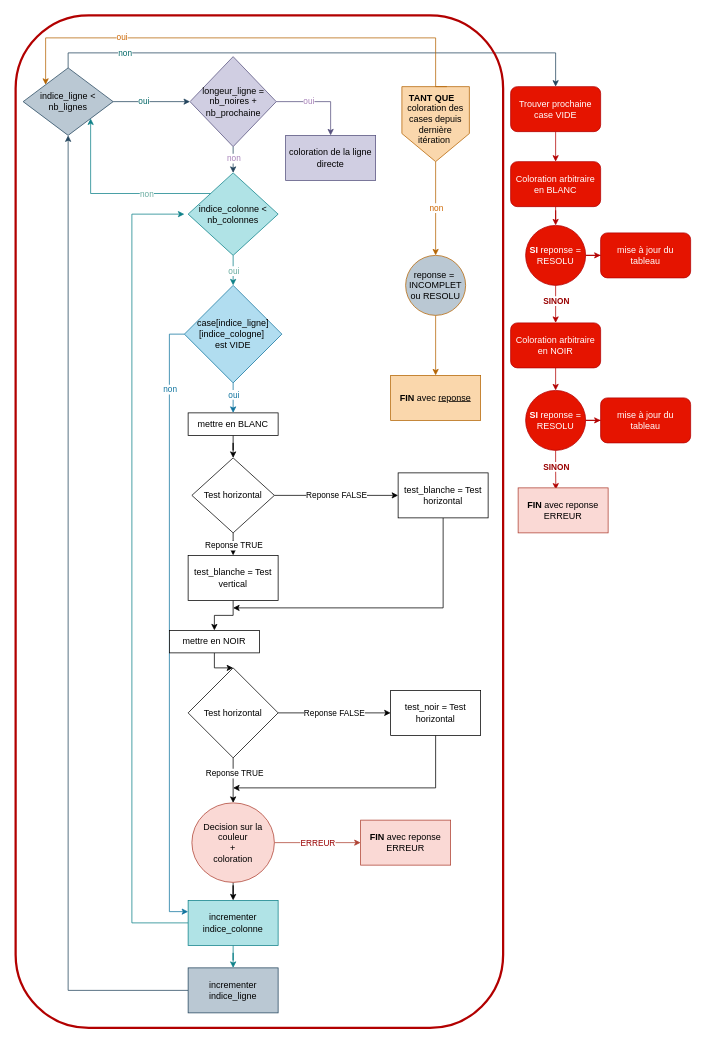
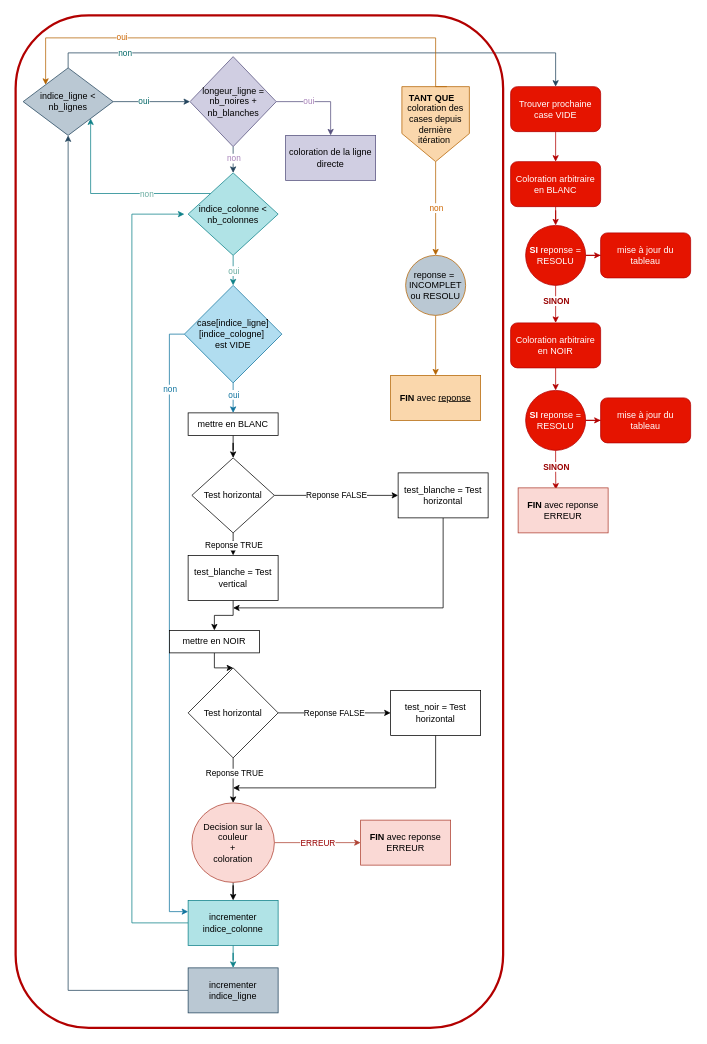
(233, 102) -> (233, 102)
